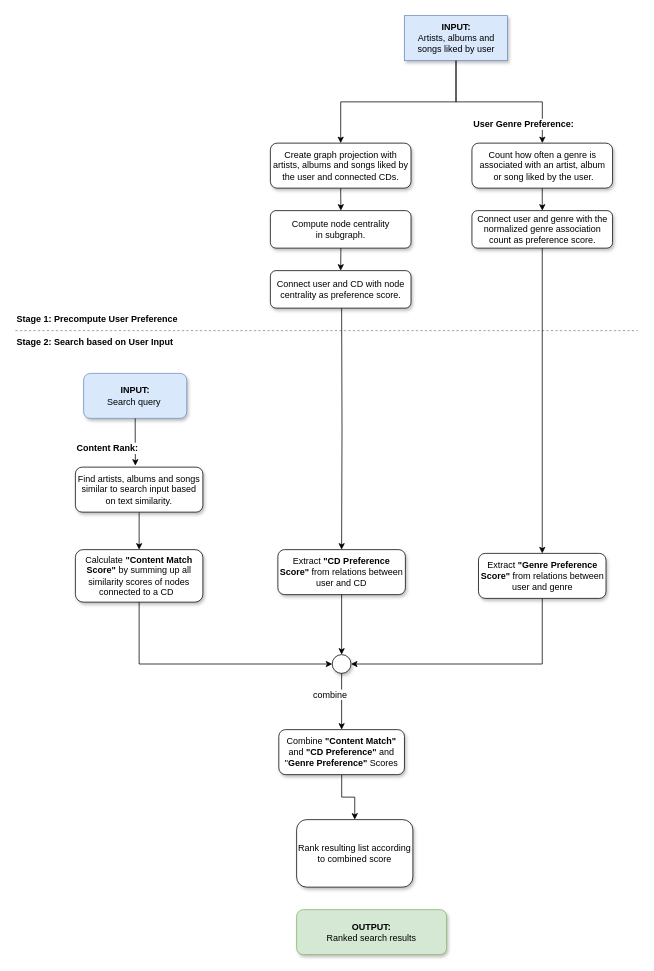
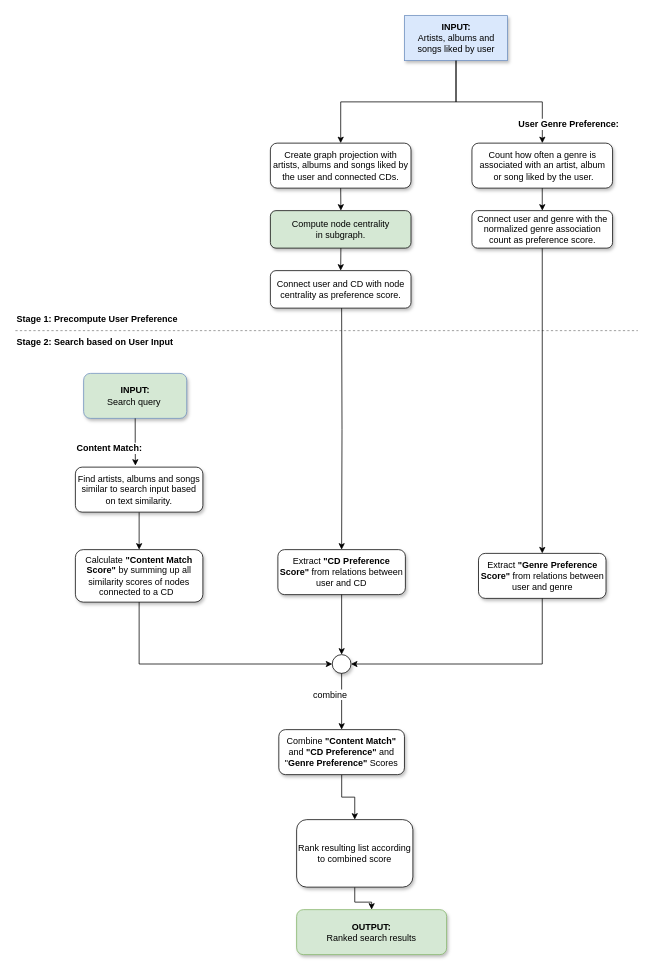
(528, 124) -> (573, 124)
(341, 229) -> (341, 229)
(135, 396) -> (135, 396)
(107, 448) -> (110, 448)
none -> (355, 895)
